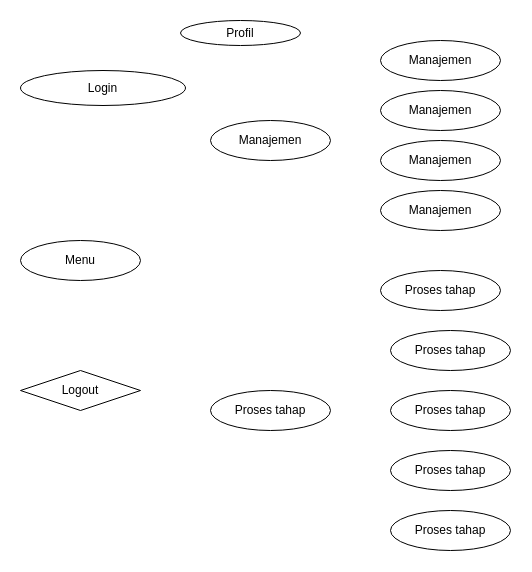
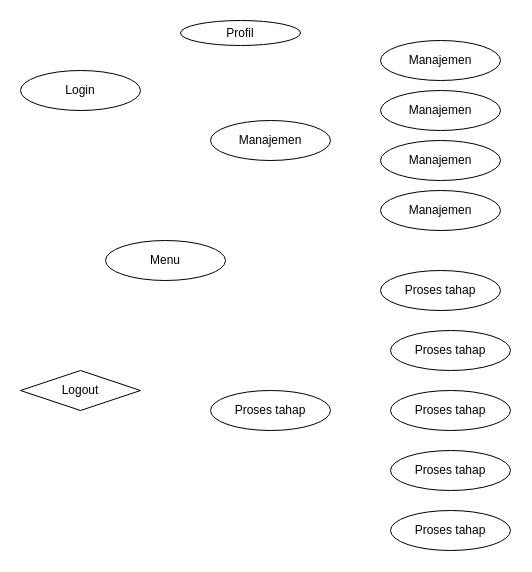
(103, 88) -> (81, 91)
(81, 261) -> (166, 261)
